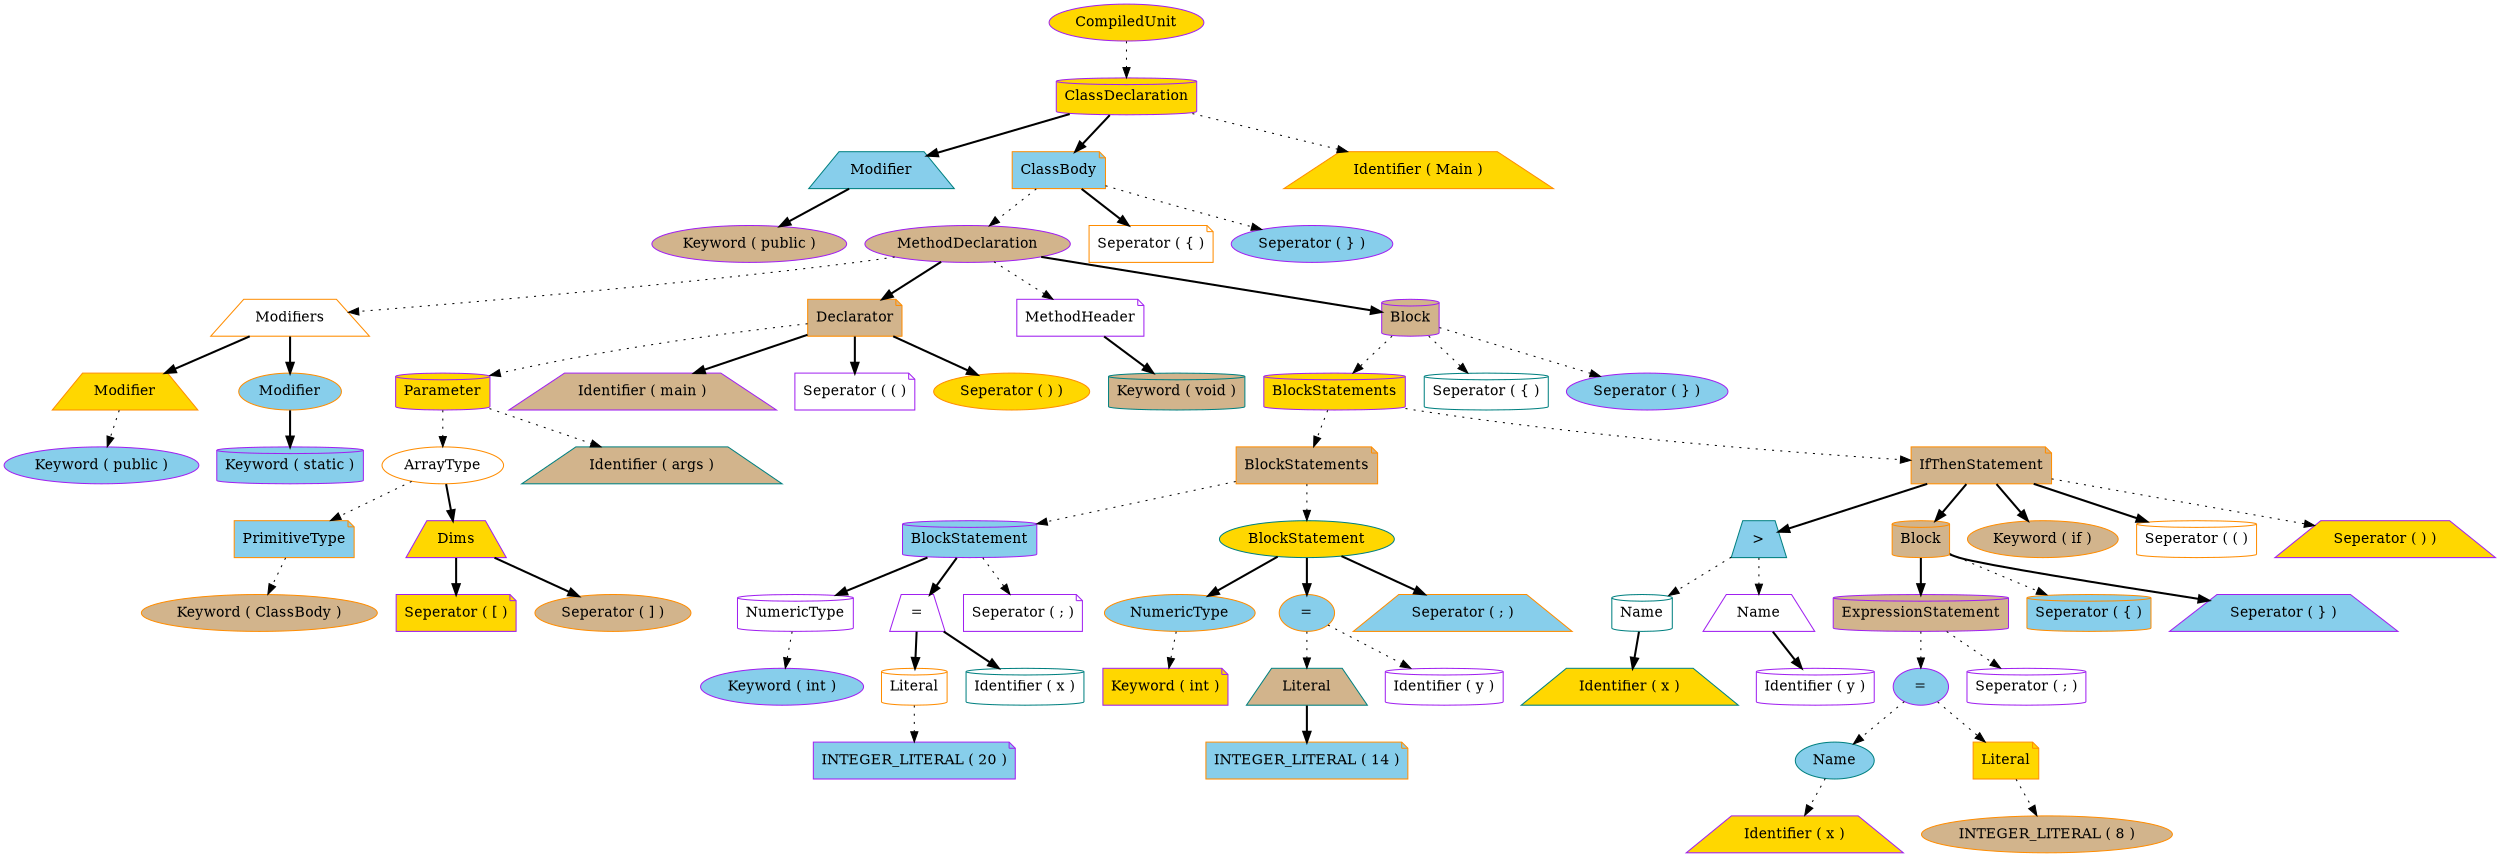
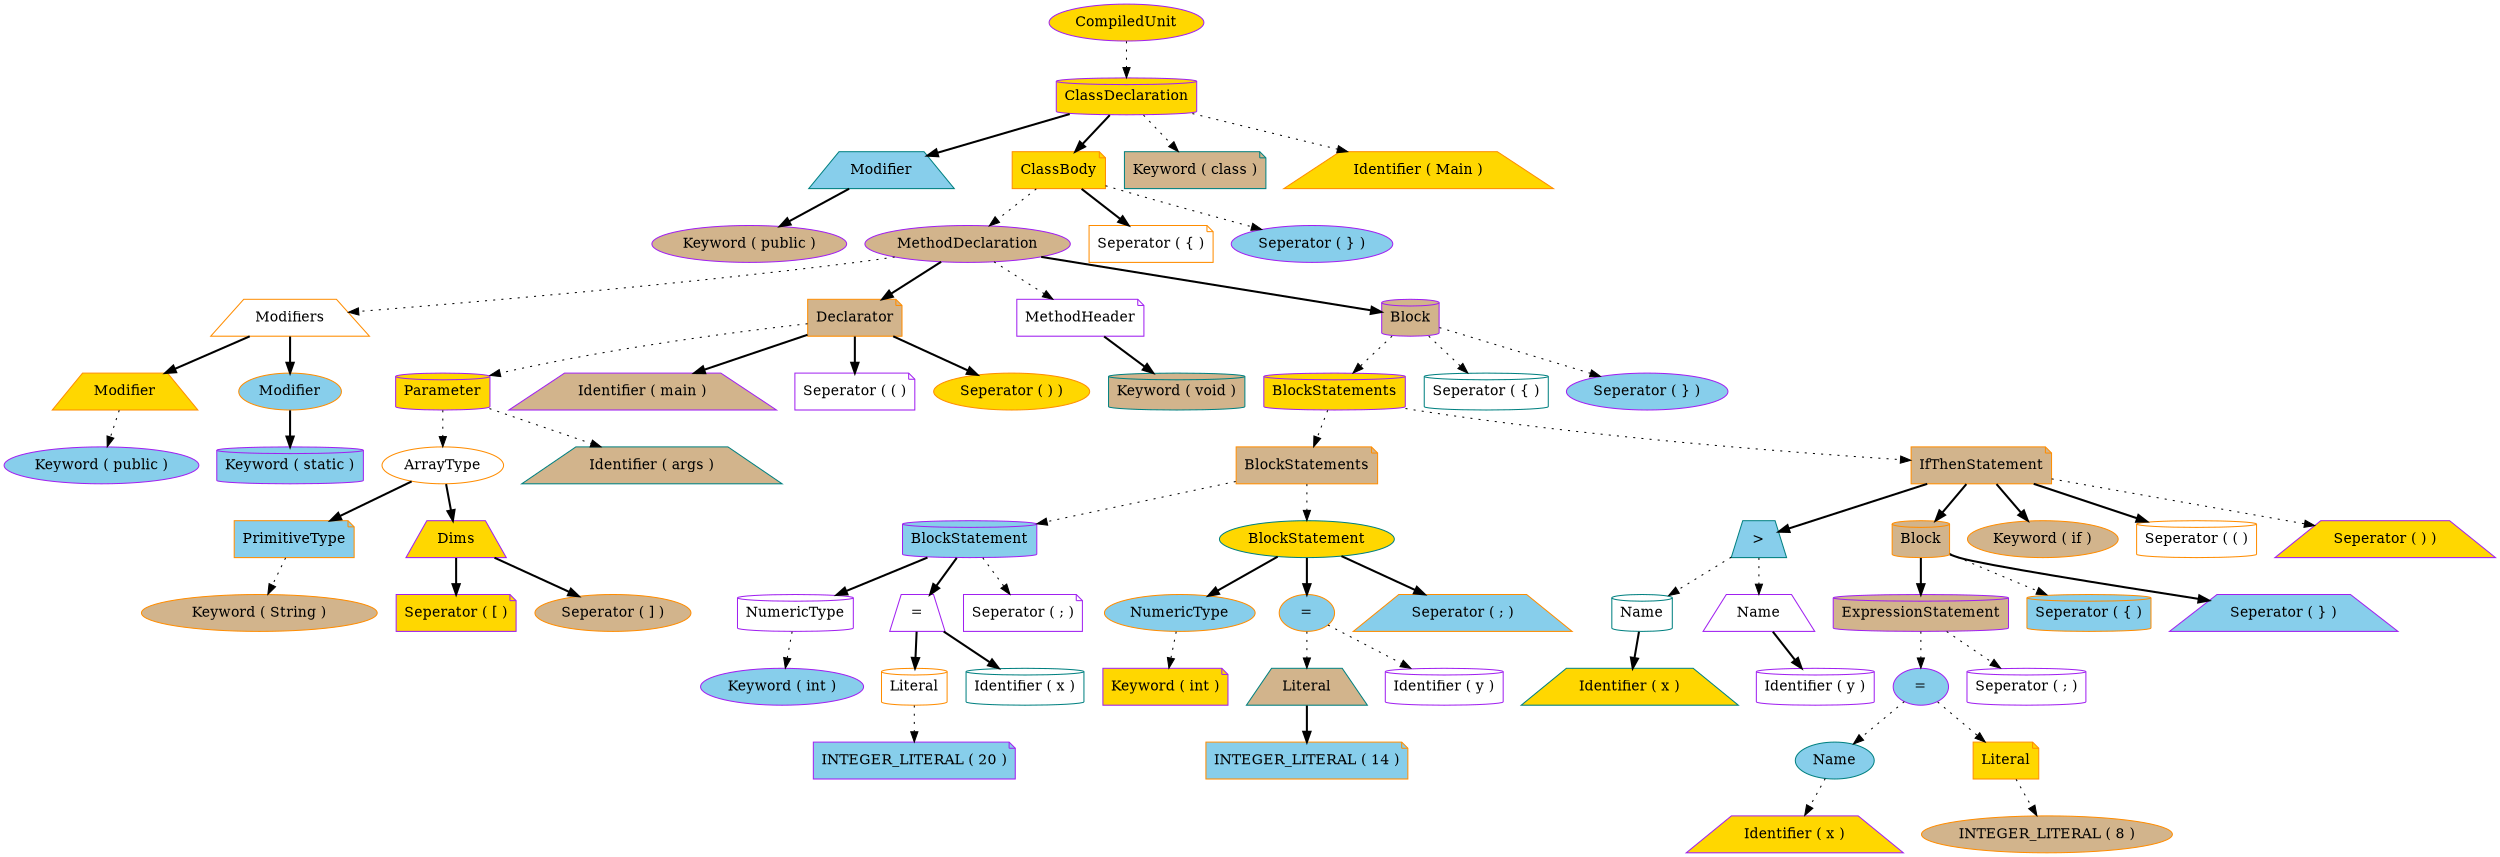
(1059, 170) -> (1059, 170)
none -> (1195, 170)
(376, 499) -> (376, 499)
(259, 613) -> (259, 613)
